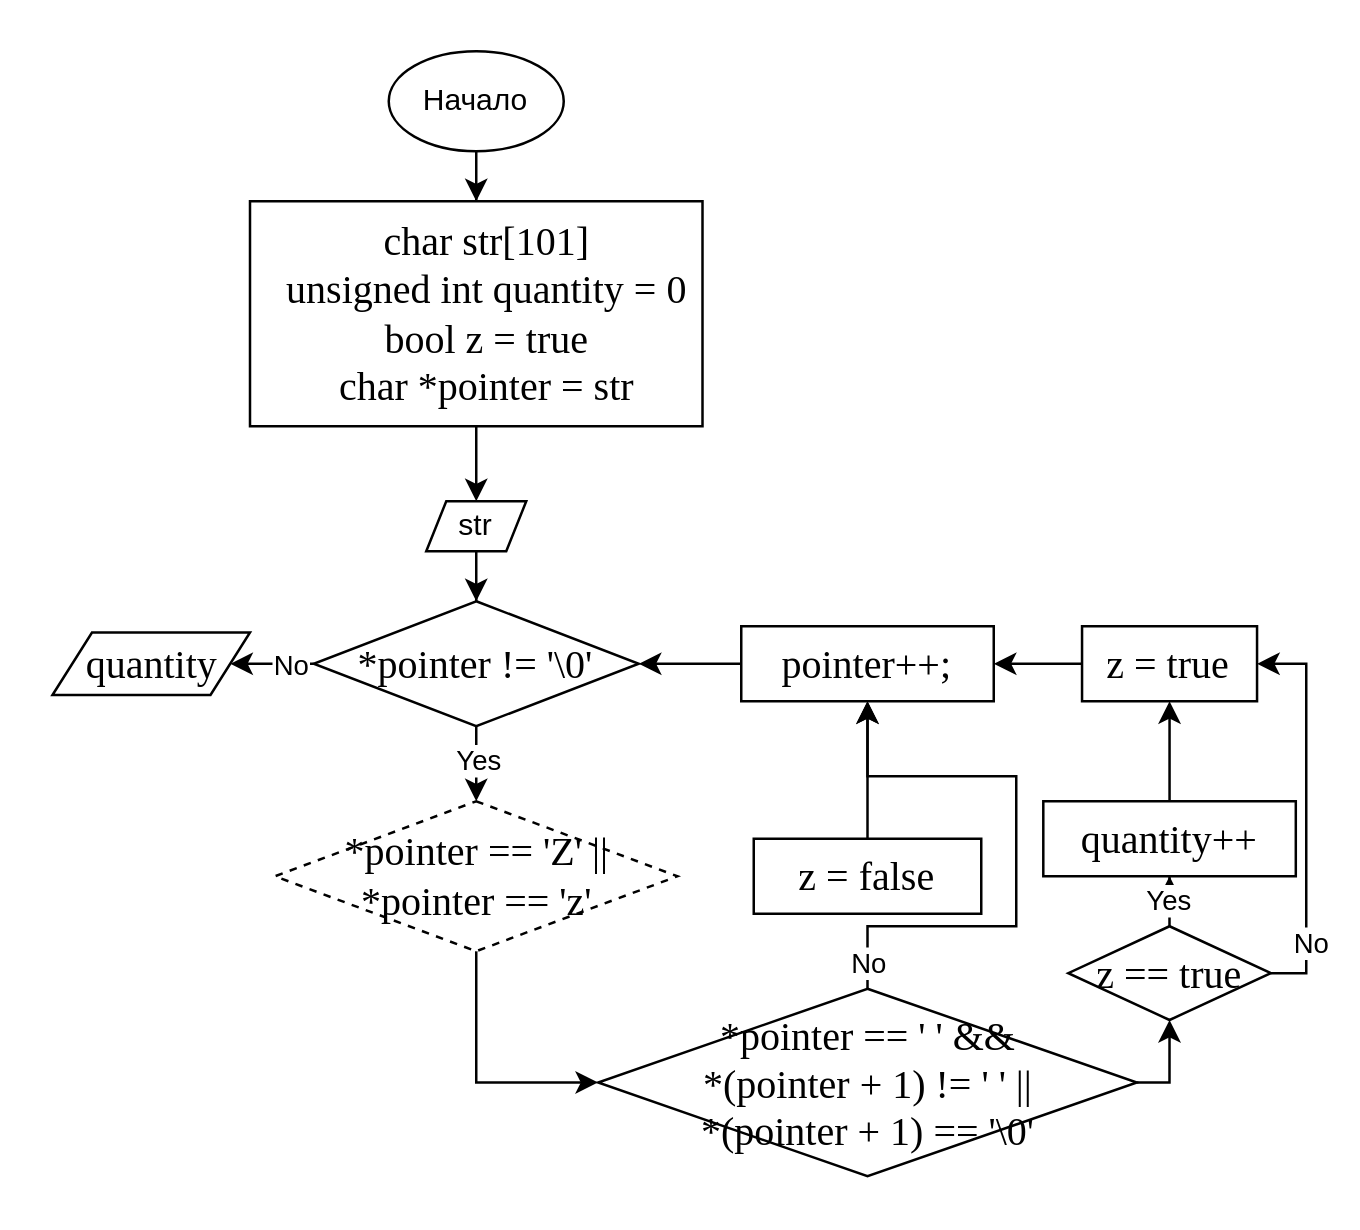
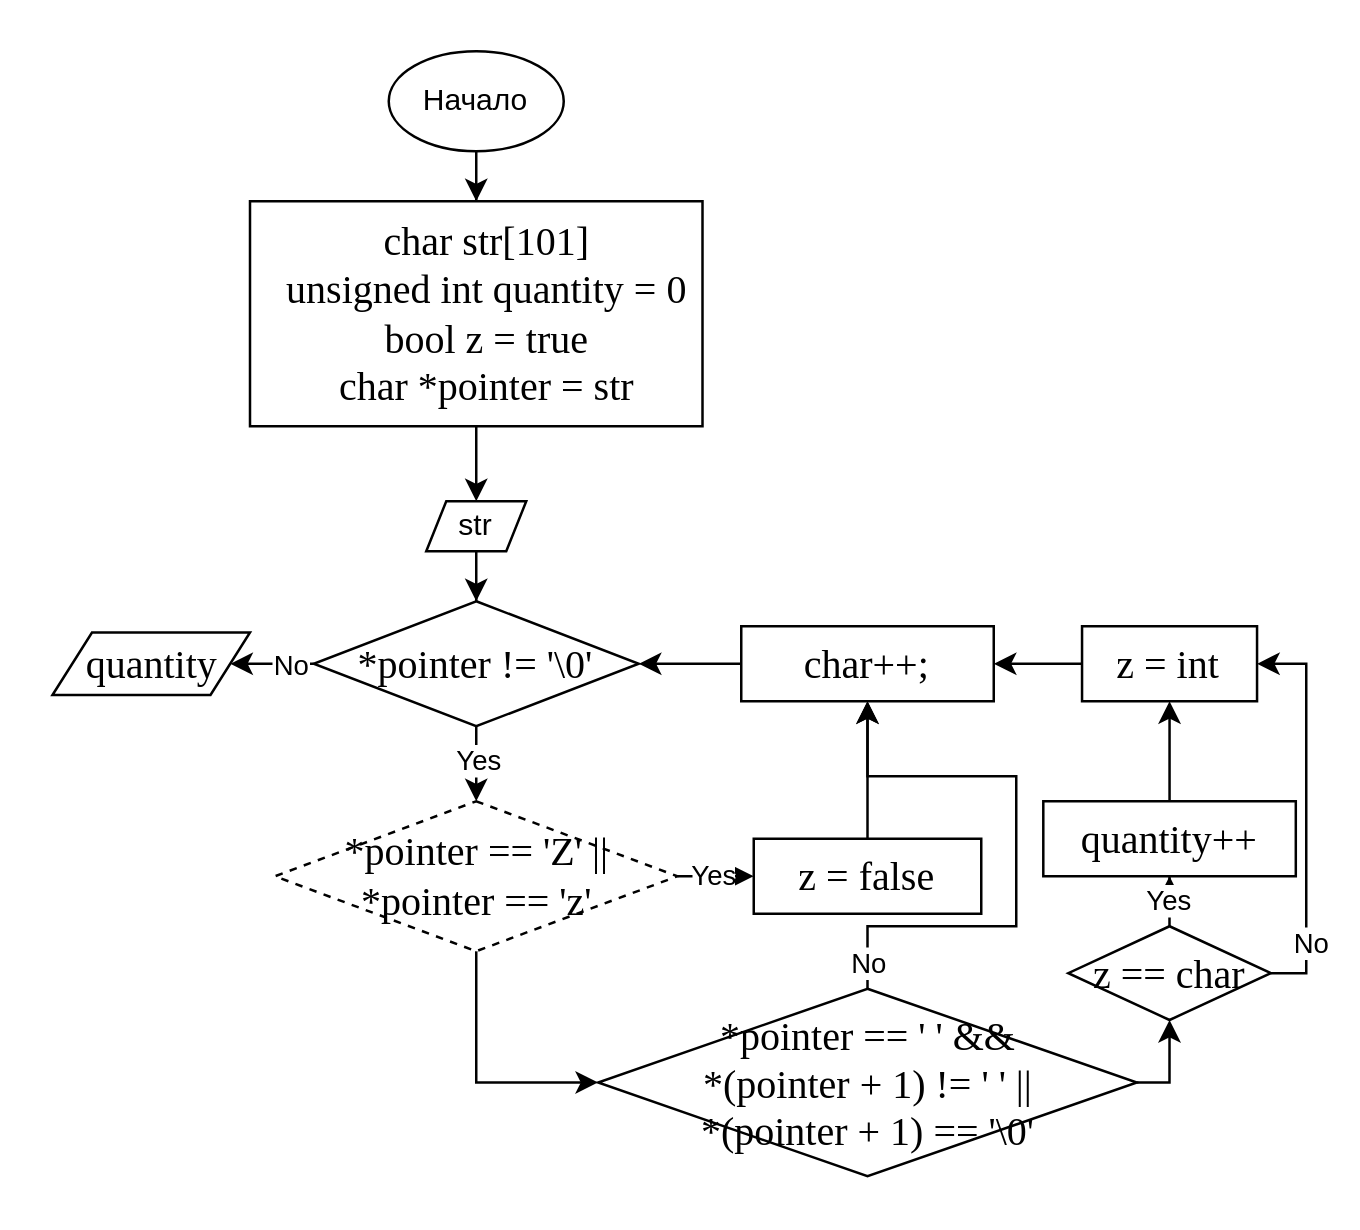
(868, 664) -> (868, 664)
(1169, 664) -> (1169, 664)
none -> (724, 876)
(1170, 974) -> (1170, 974)
